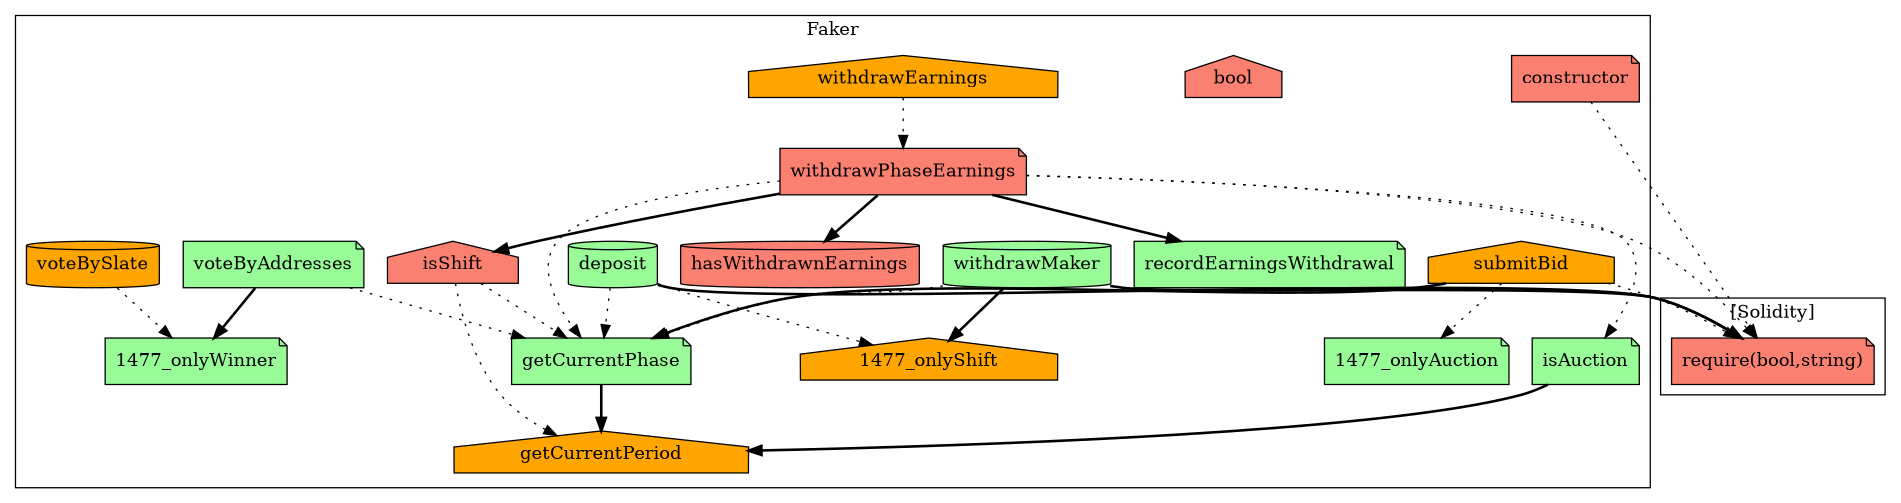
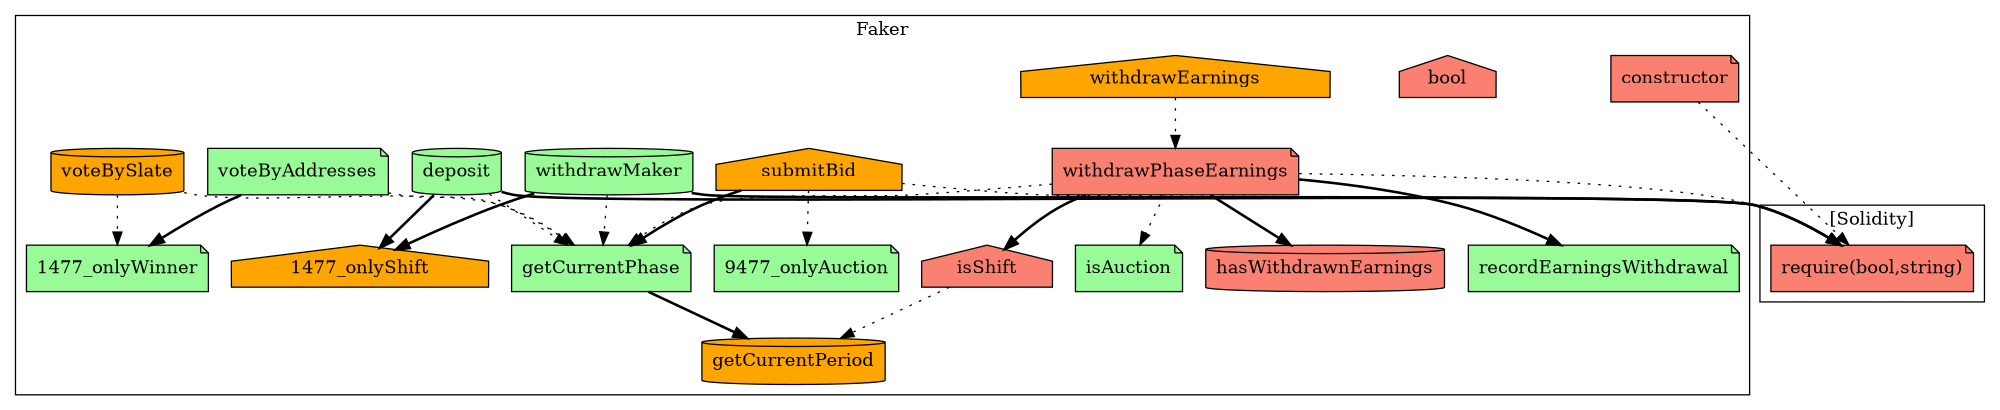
(518, 307) -> (378, 196)
(759, 314) -> (412, 217)
(1417, 361) -> (806, 268)
(1157, 436) -> none
(601, 454) -> (794, 361)
